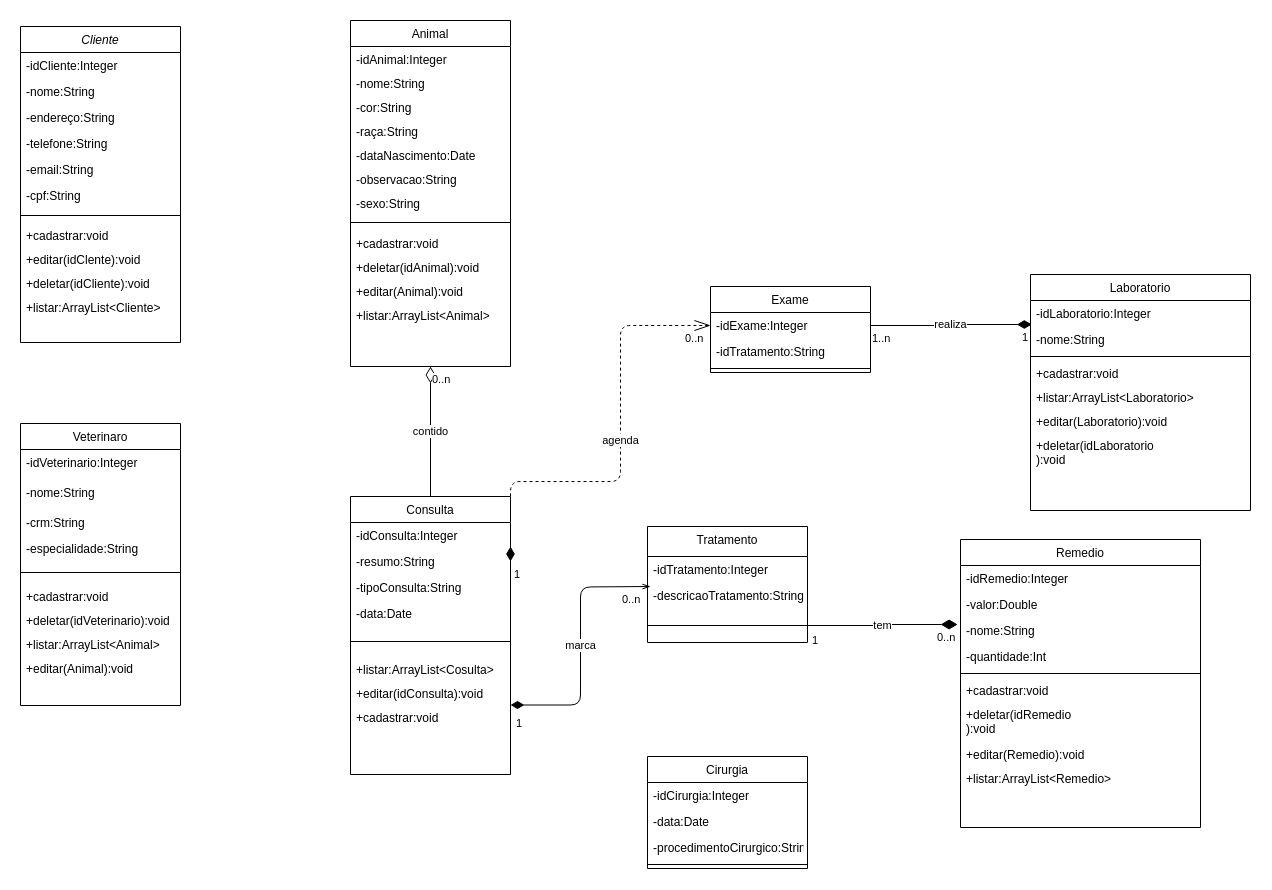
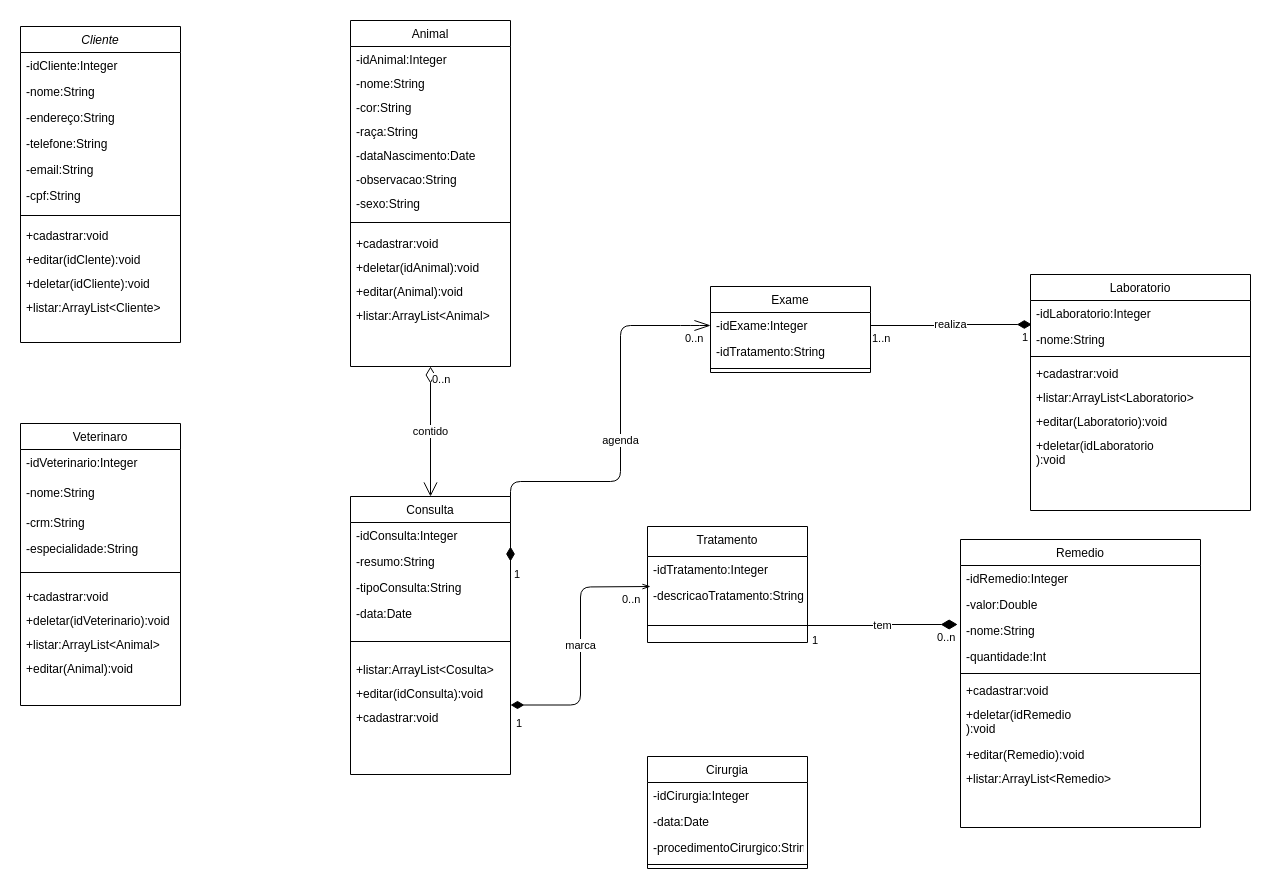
(621, 347) -> (621, 347)
(431, 491) -> (431, 491)
